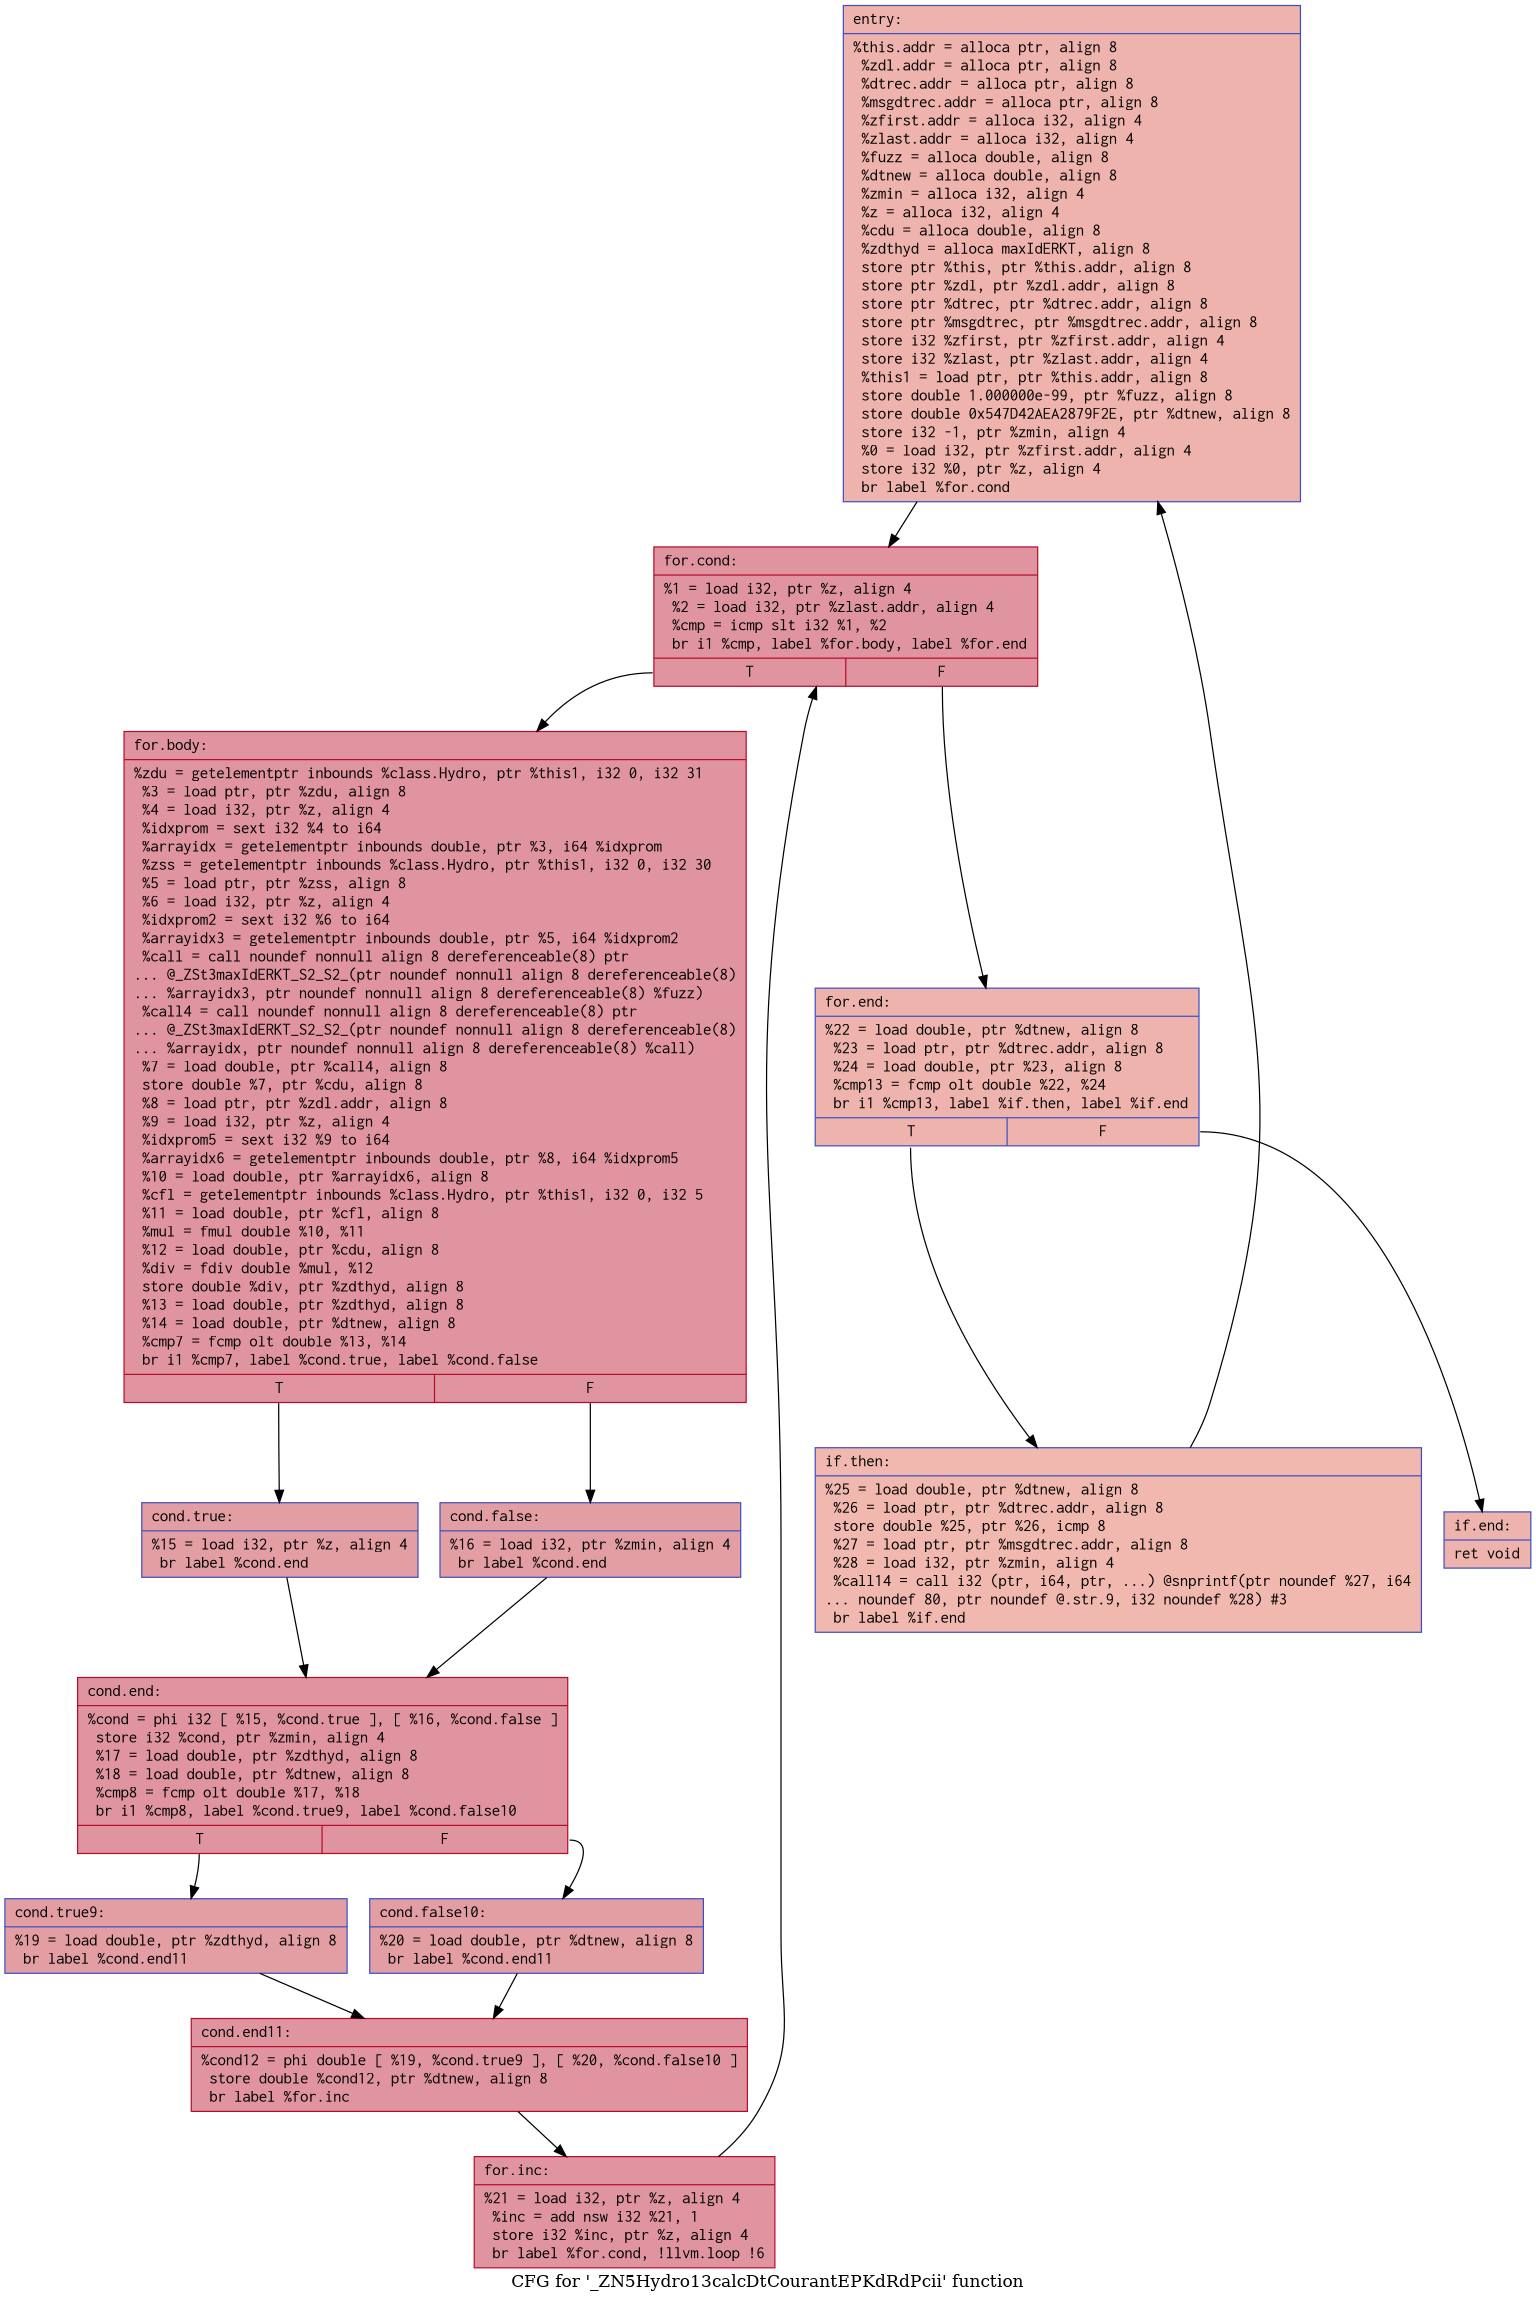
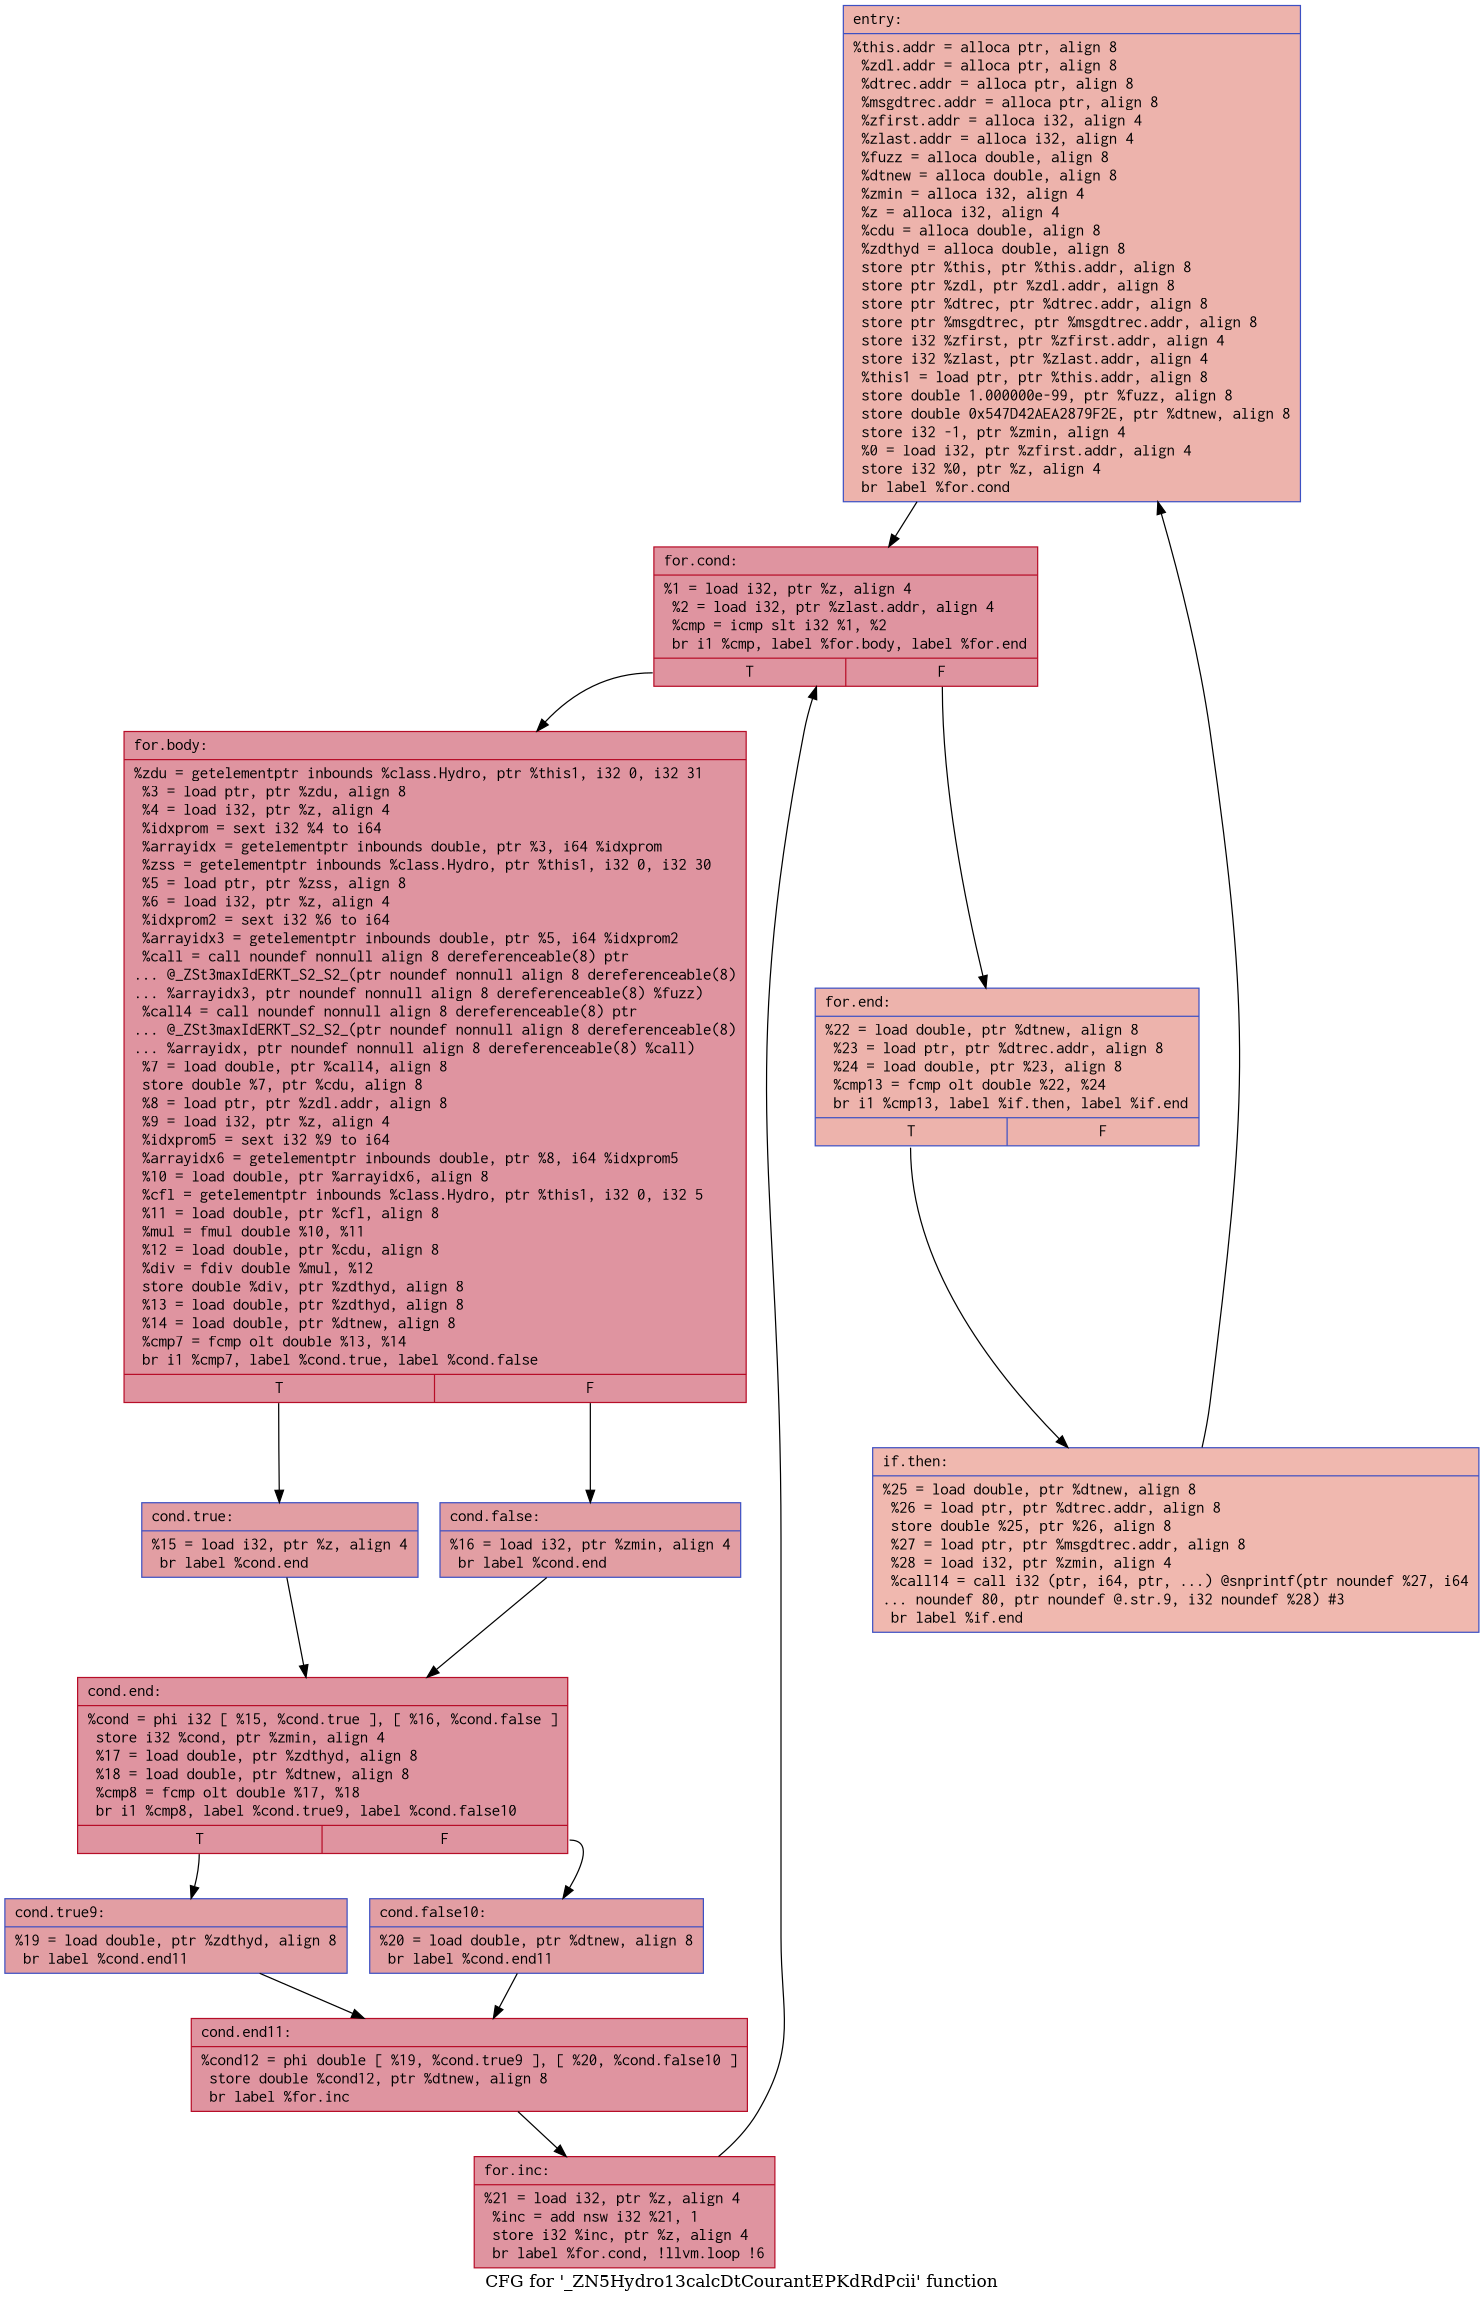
(1002, 249) -> (989, 249)
(966, 1526) -> (1027, 1526)
(1487, 1540) -> none
